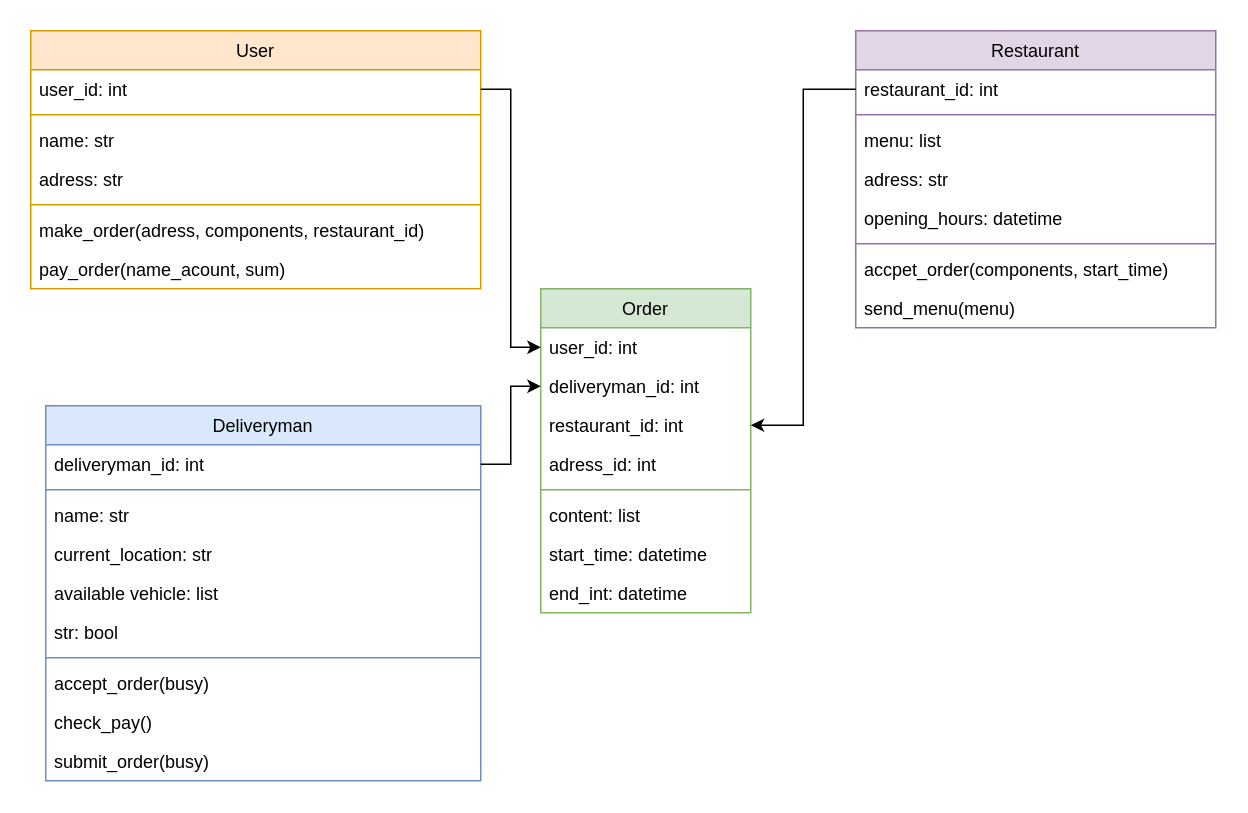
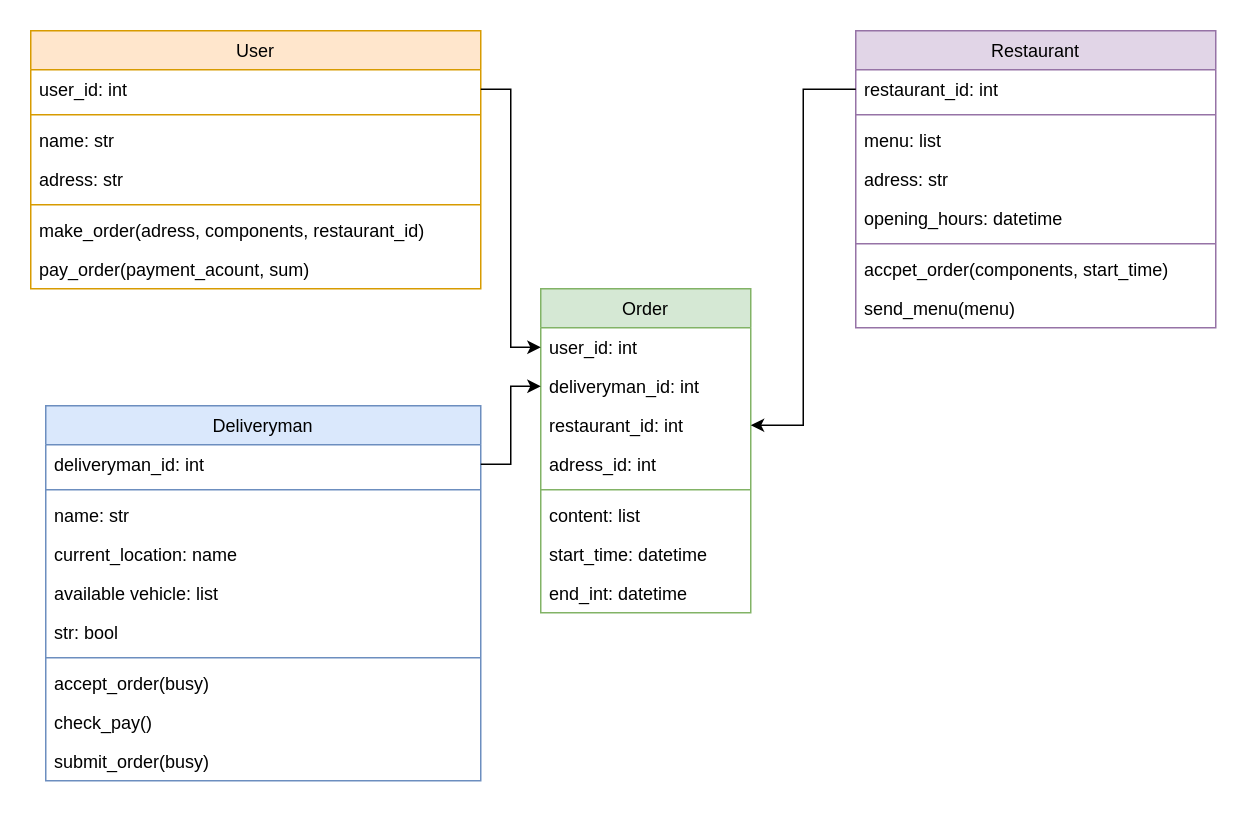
(170, 270) -> (186, 270)
(150, 555) -> (156, 555)
